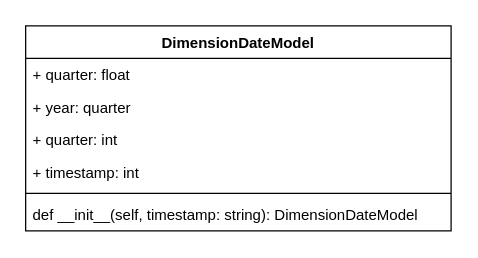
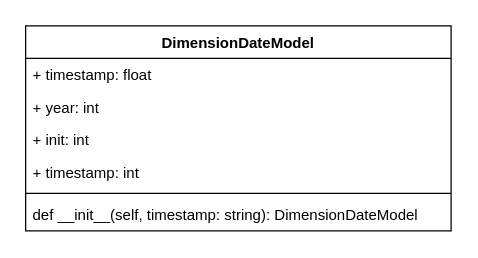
(92, 75) -> (98, 75)
(90, 108) -> (71, 108)
(84, 140) -> (67, 140)
